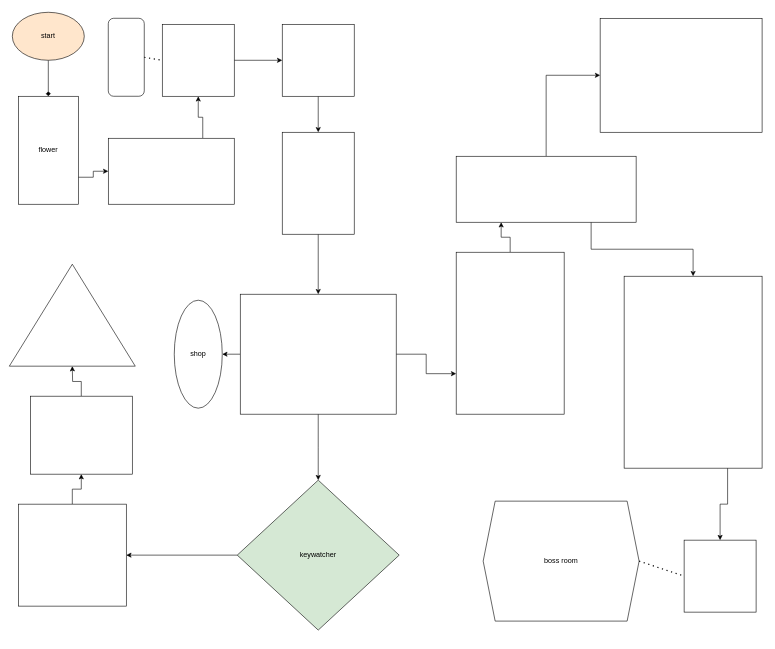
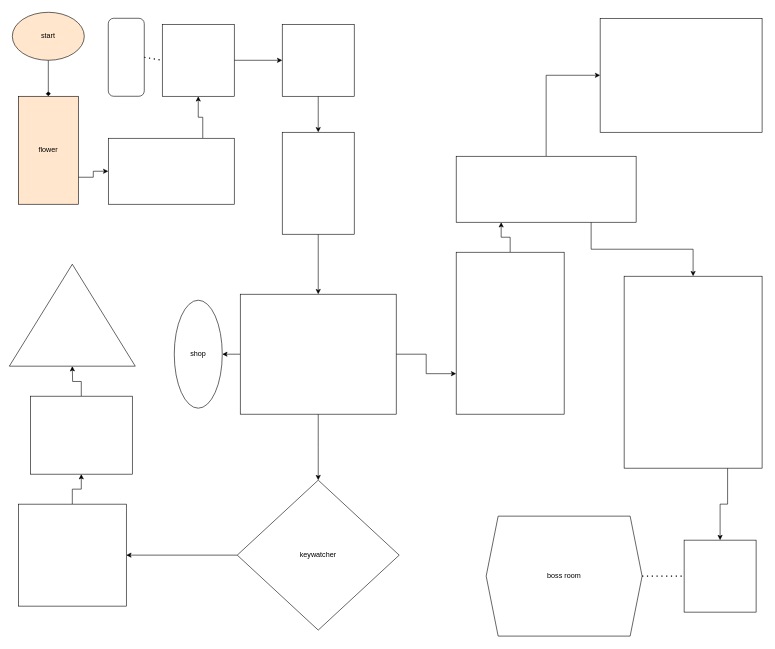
(48, 150) -> (48, 150)
(318, 555) -> (318, 555)
(561, 561) -> (564, 576)
